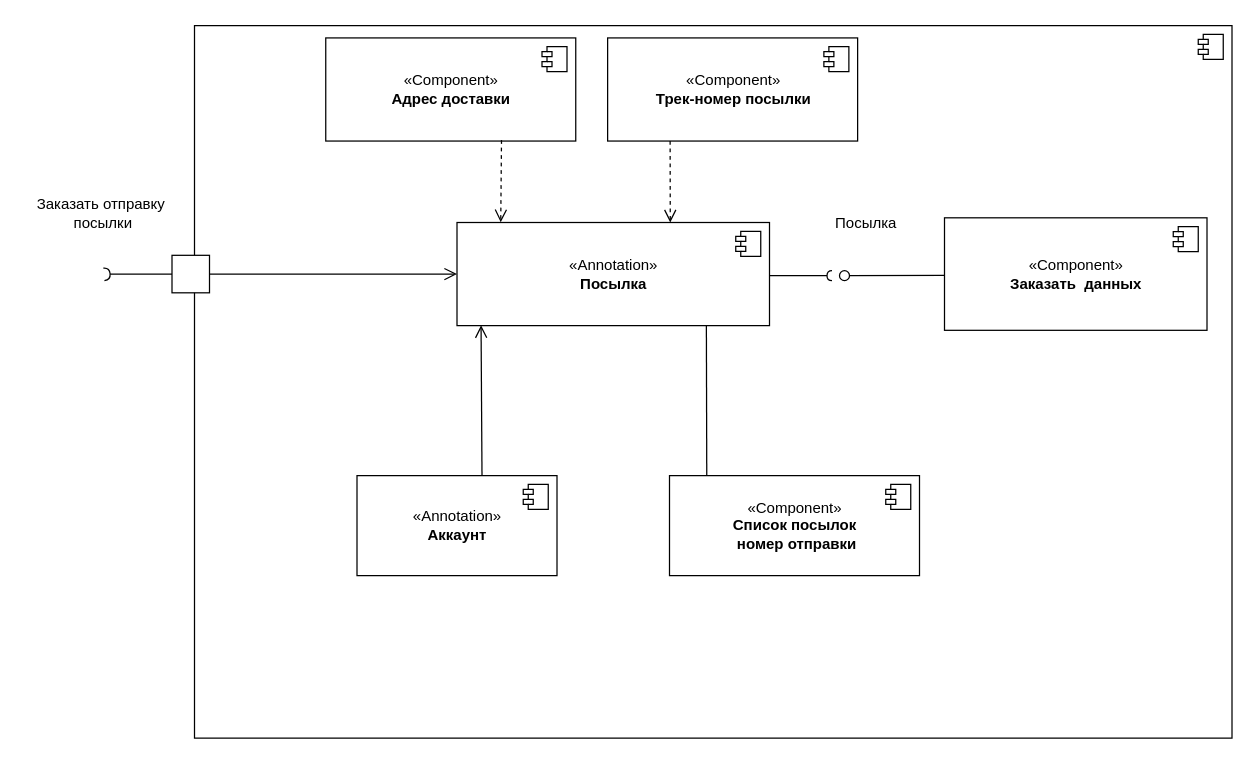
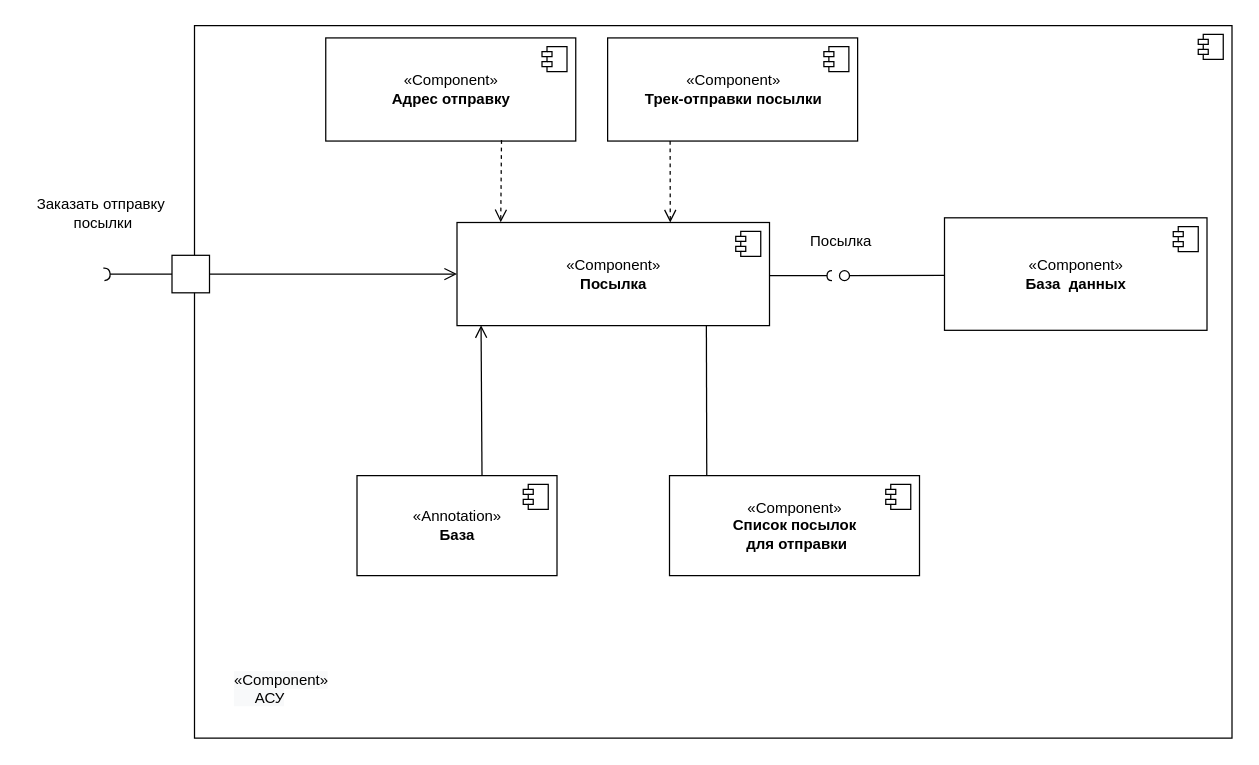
(451, 89) -> (451, 89)
(734, 89) -> (734, 89)
(866, 223) -> (841, 241)
(614, 274) -> (614, 274)
(1076, 274) -> (1076, 274)
(458, 526) -> (458, 526)
(795, 526) -> (795, 526)
none -> (294, 688)
